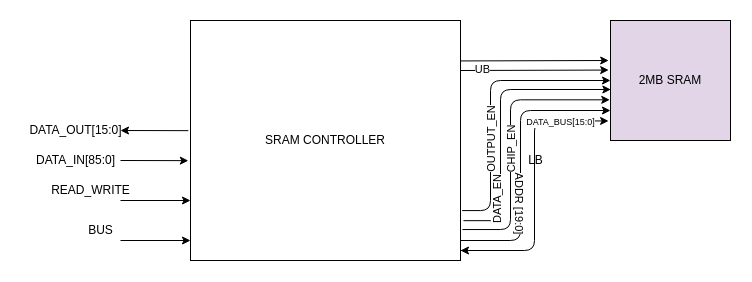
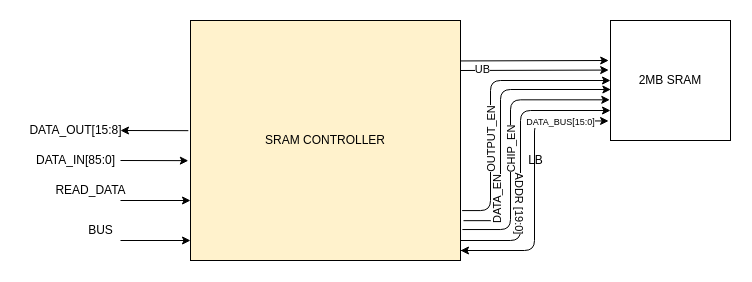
(671, 81) -> (671, 81)
(76, 131) -> (76, 131)
(326, 141) -> (326, 141)
(91, 191) -> (91, 191)
